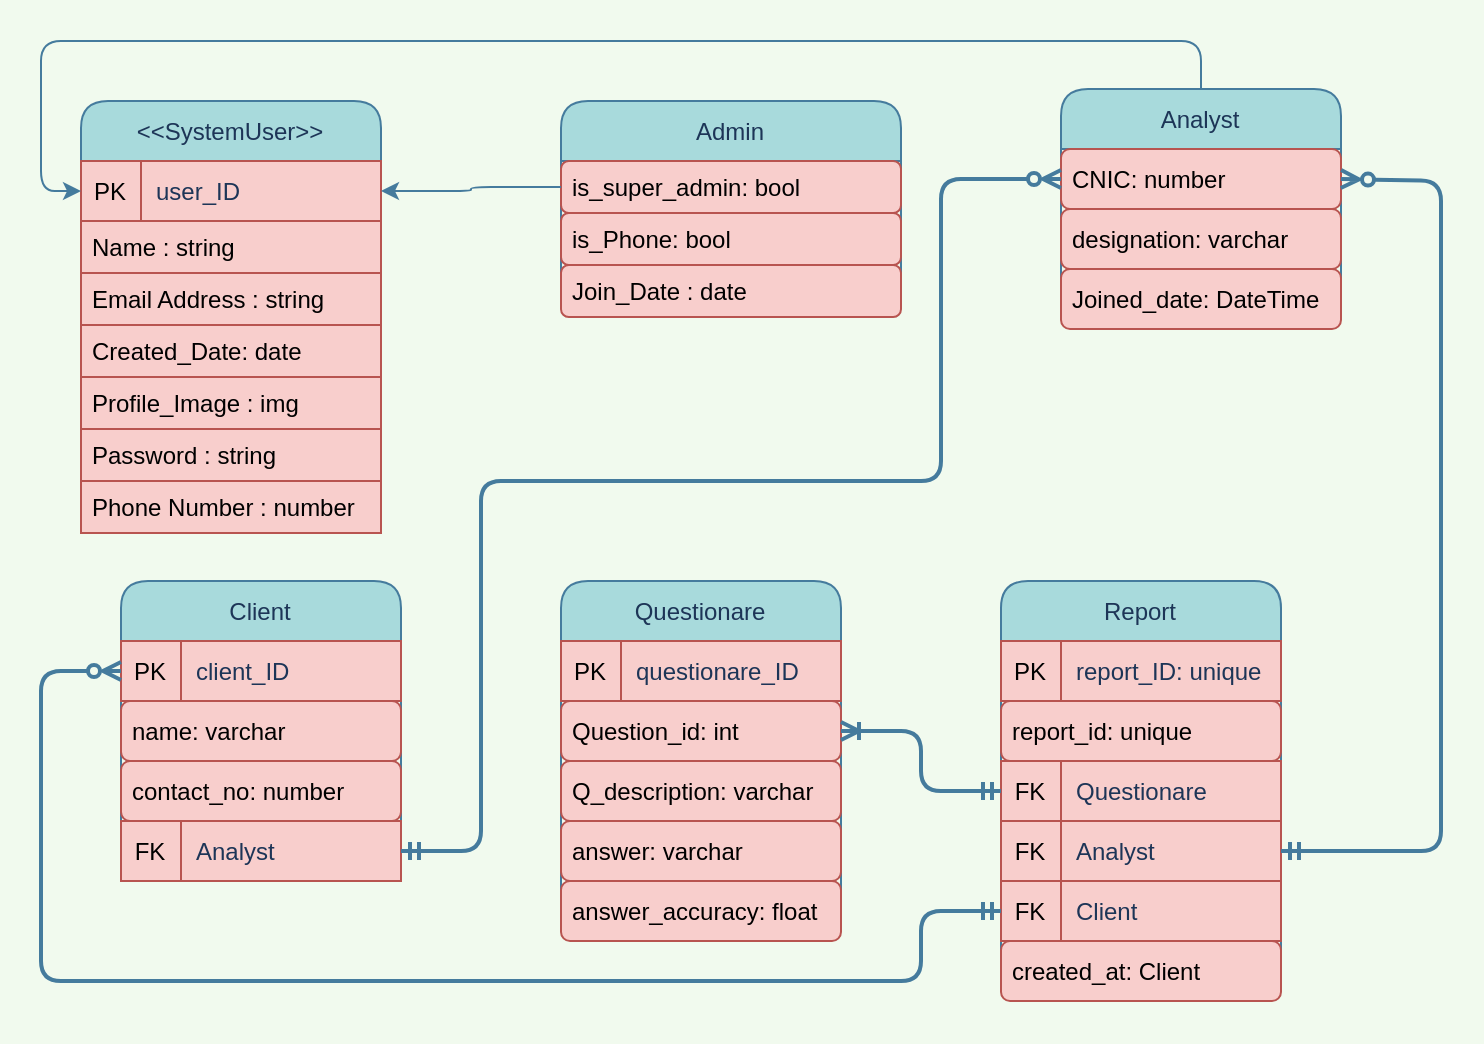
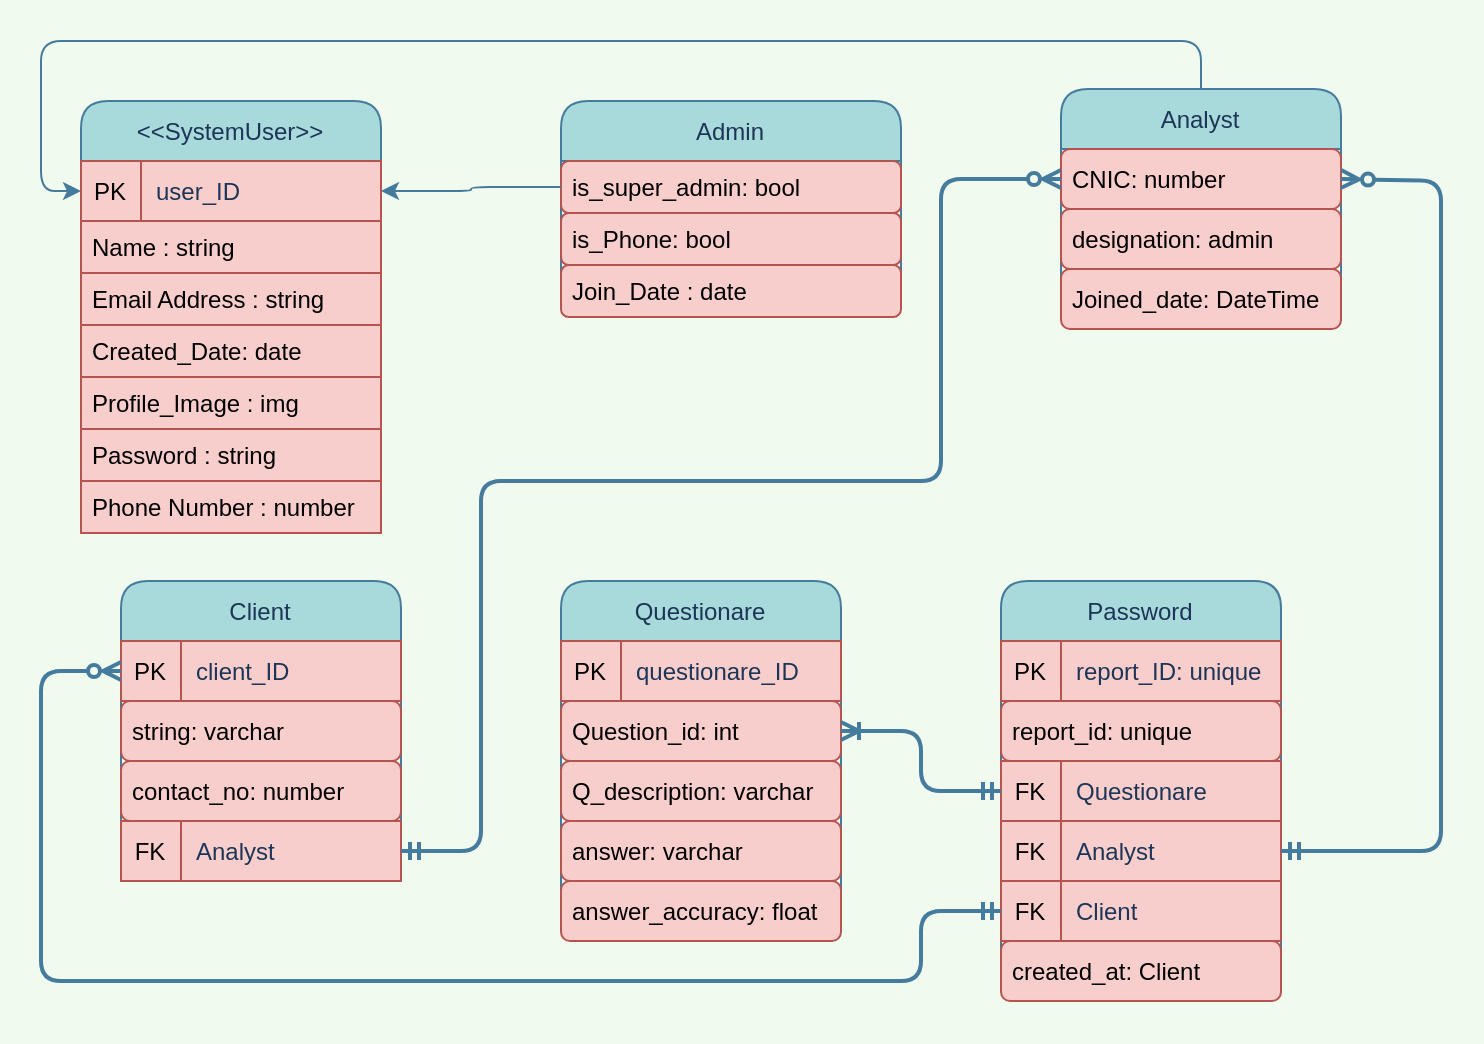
(1194, 240) -> (1177, 240)
(1140, 612) -> (1140, 612)
(213, 732) -> (223, 732)
